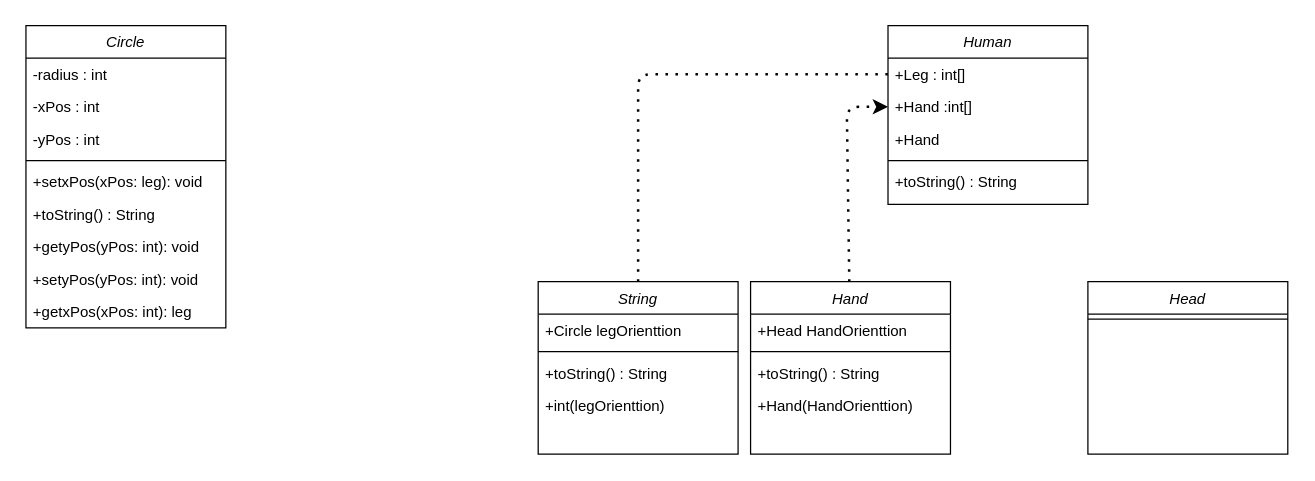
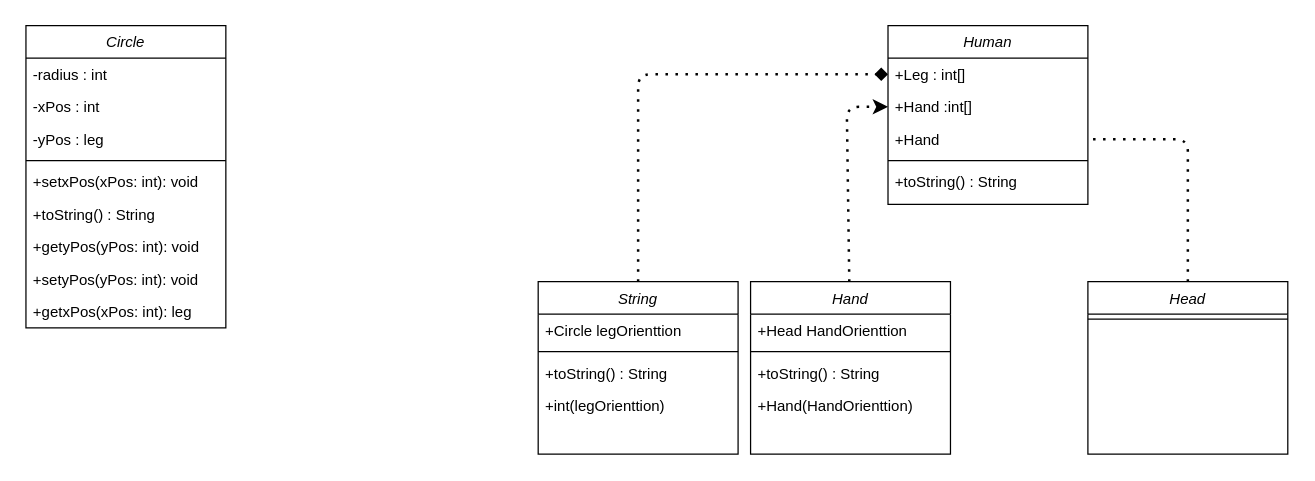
(880, 74) -> (875, 74)
(71, 140) -> (71, 140)
none -> (1188, 168)
(126, 183) -> (126, 183)
